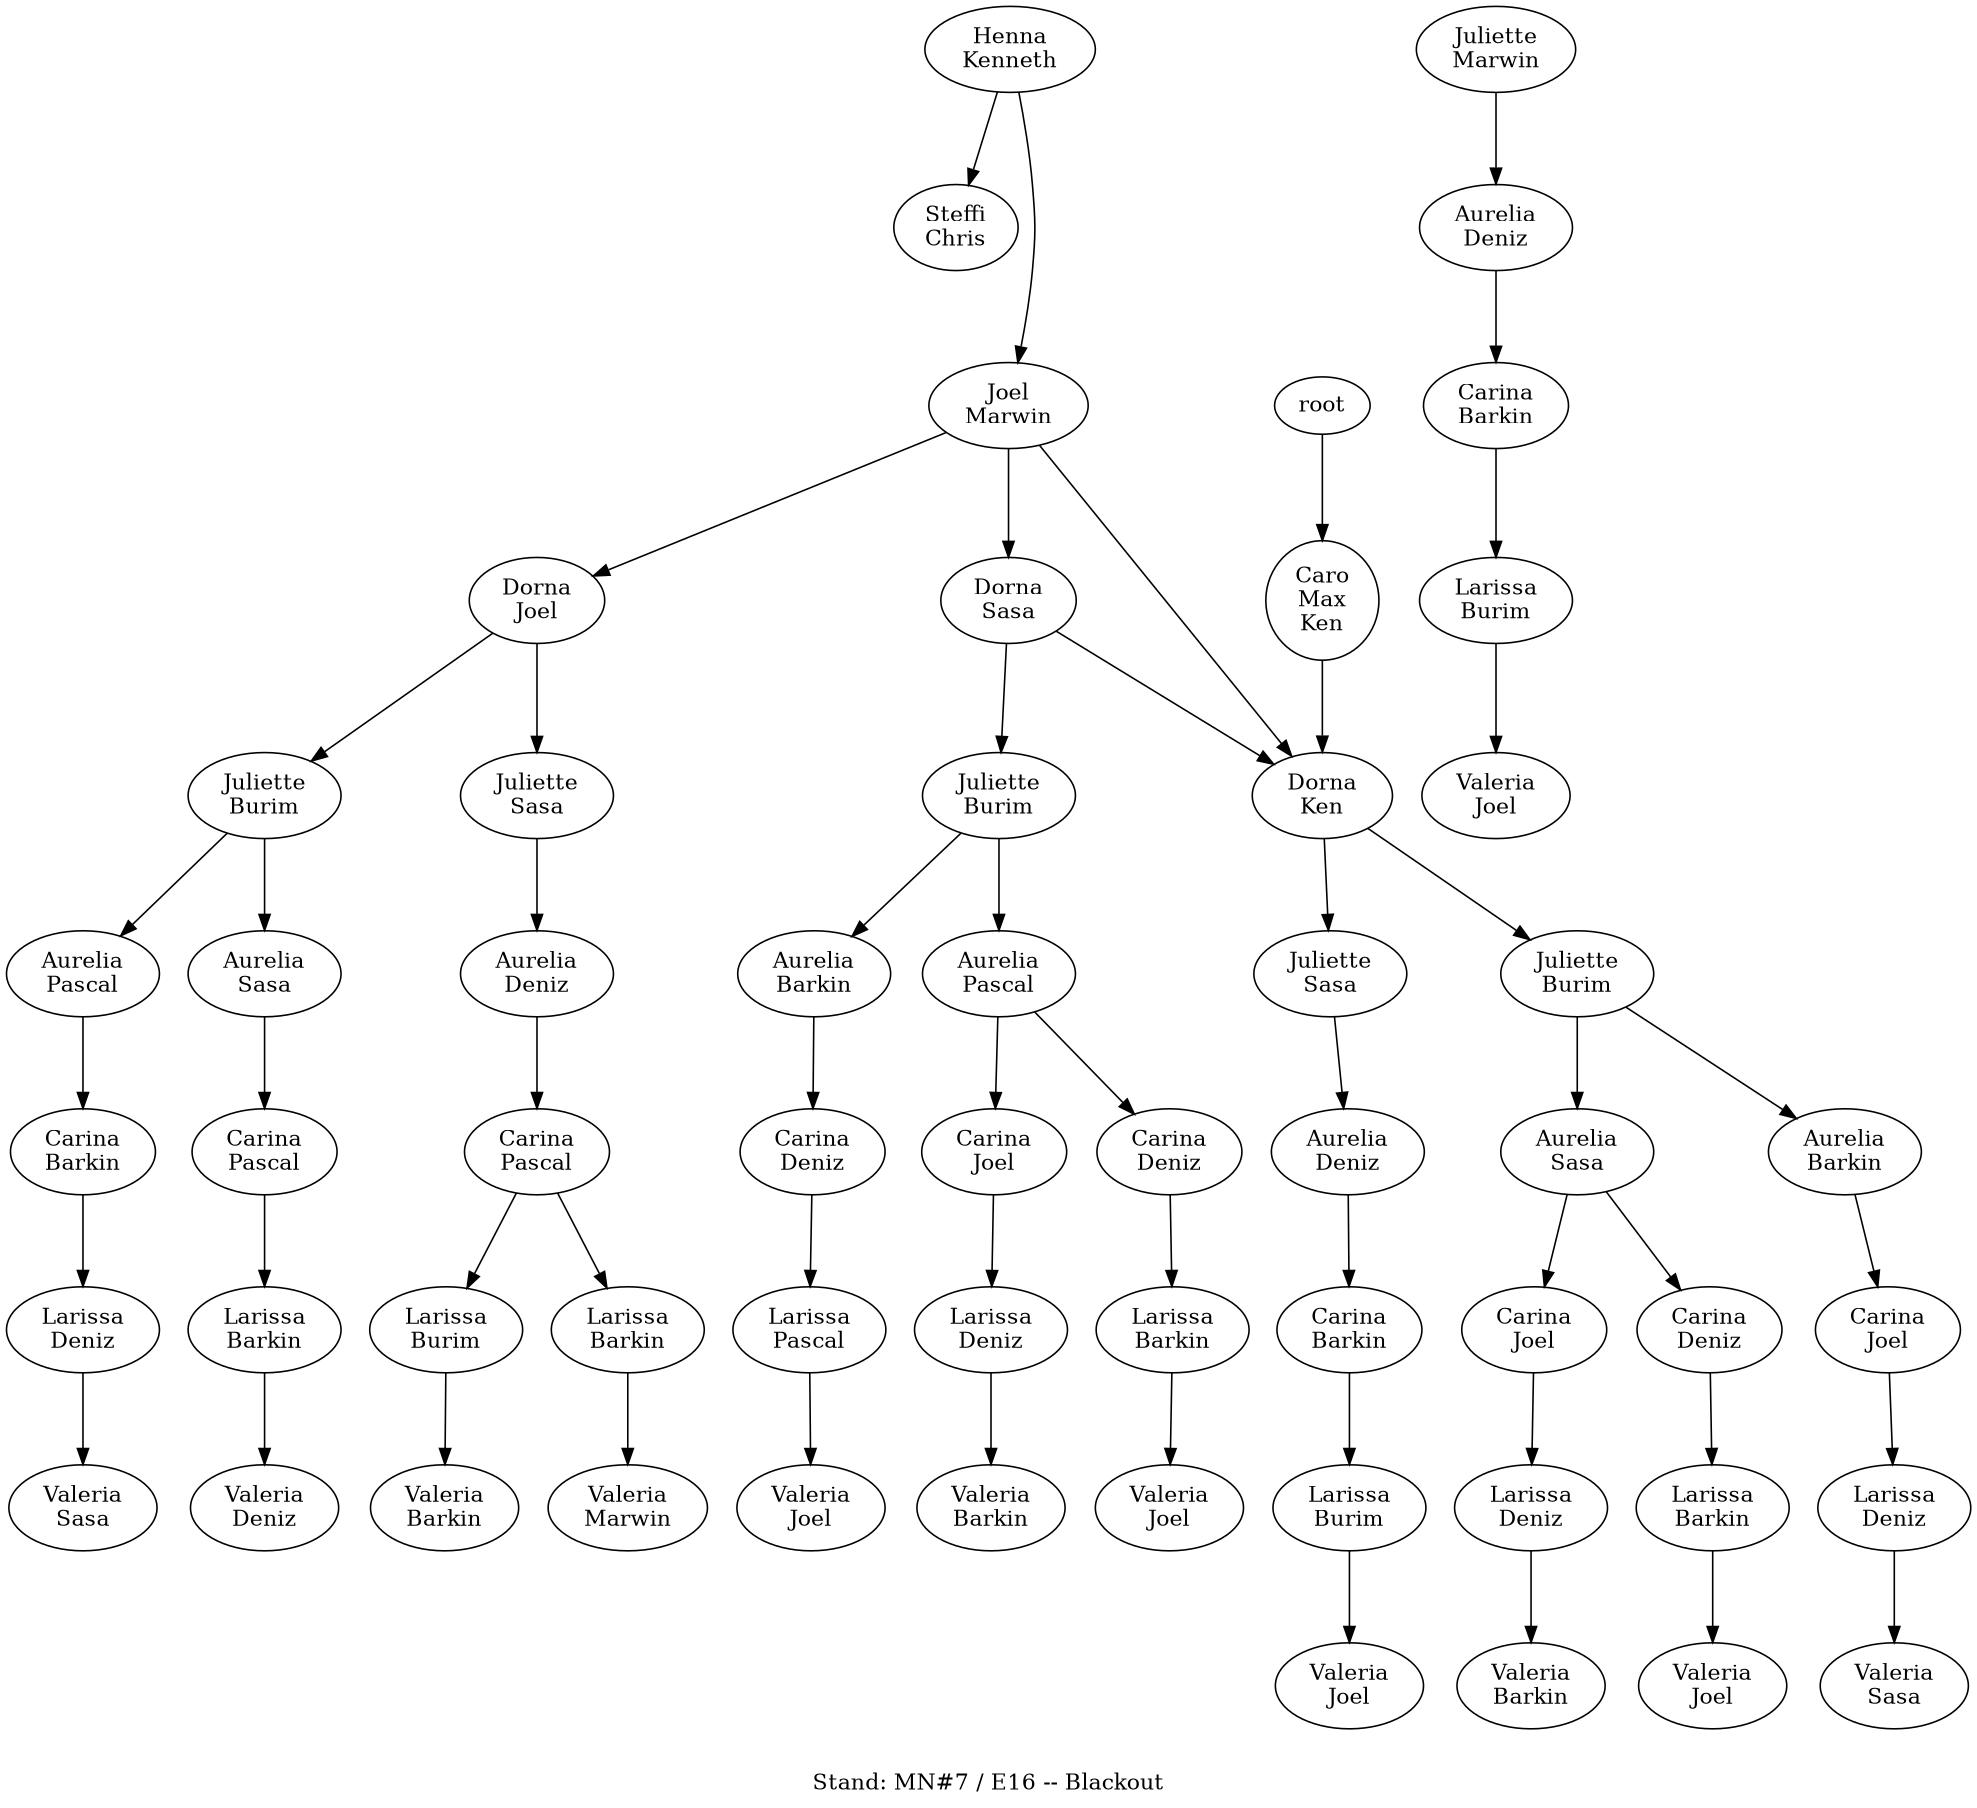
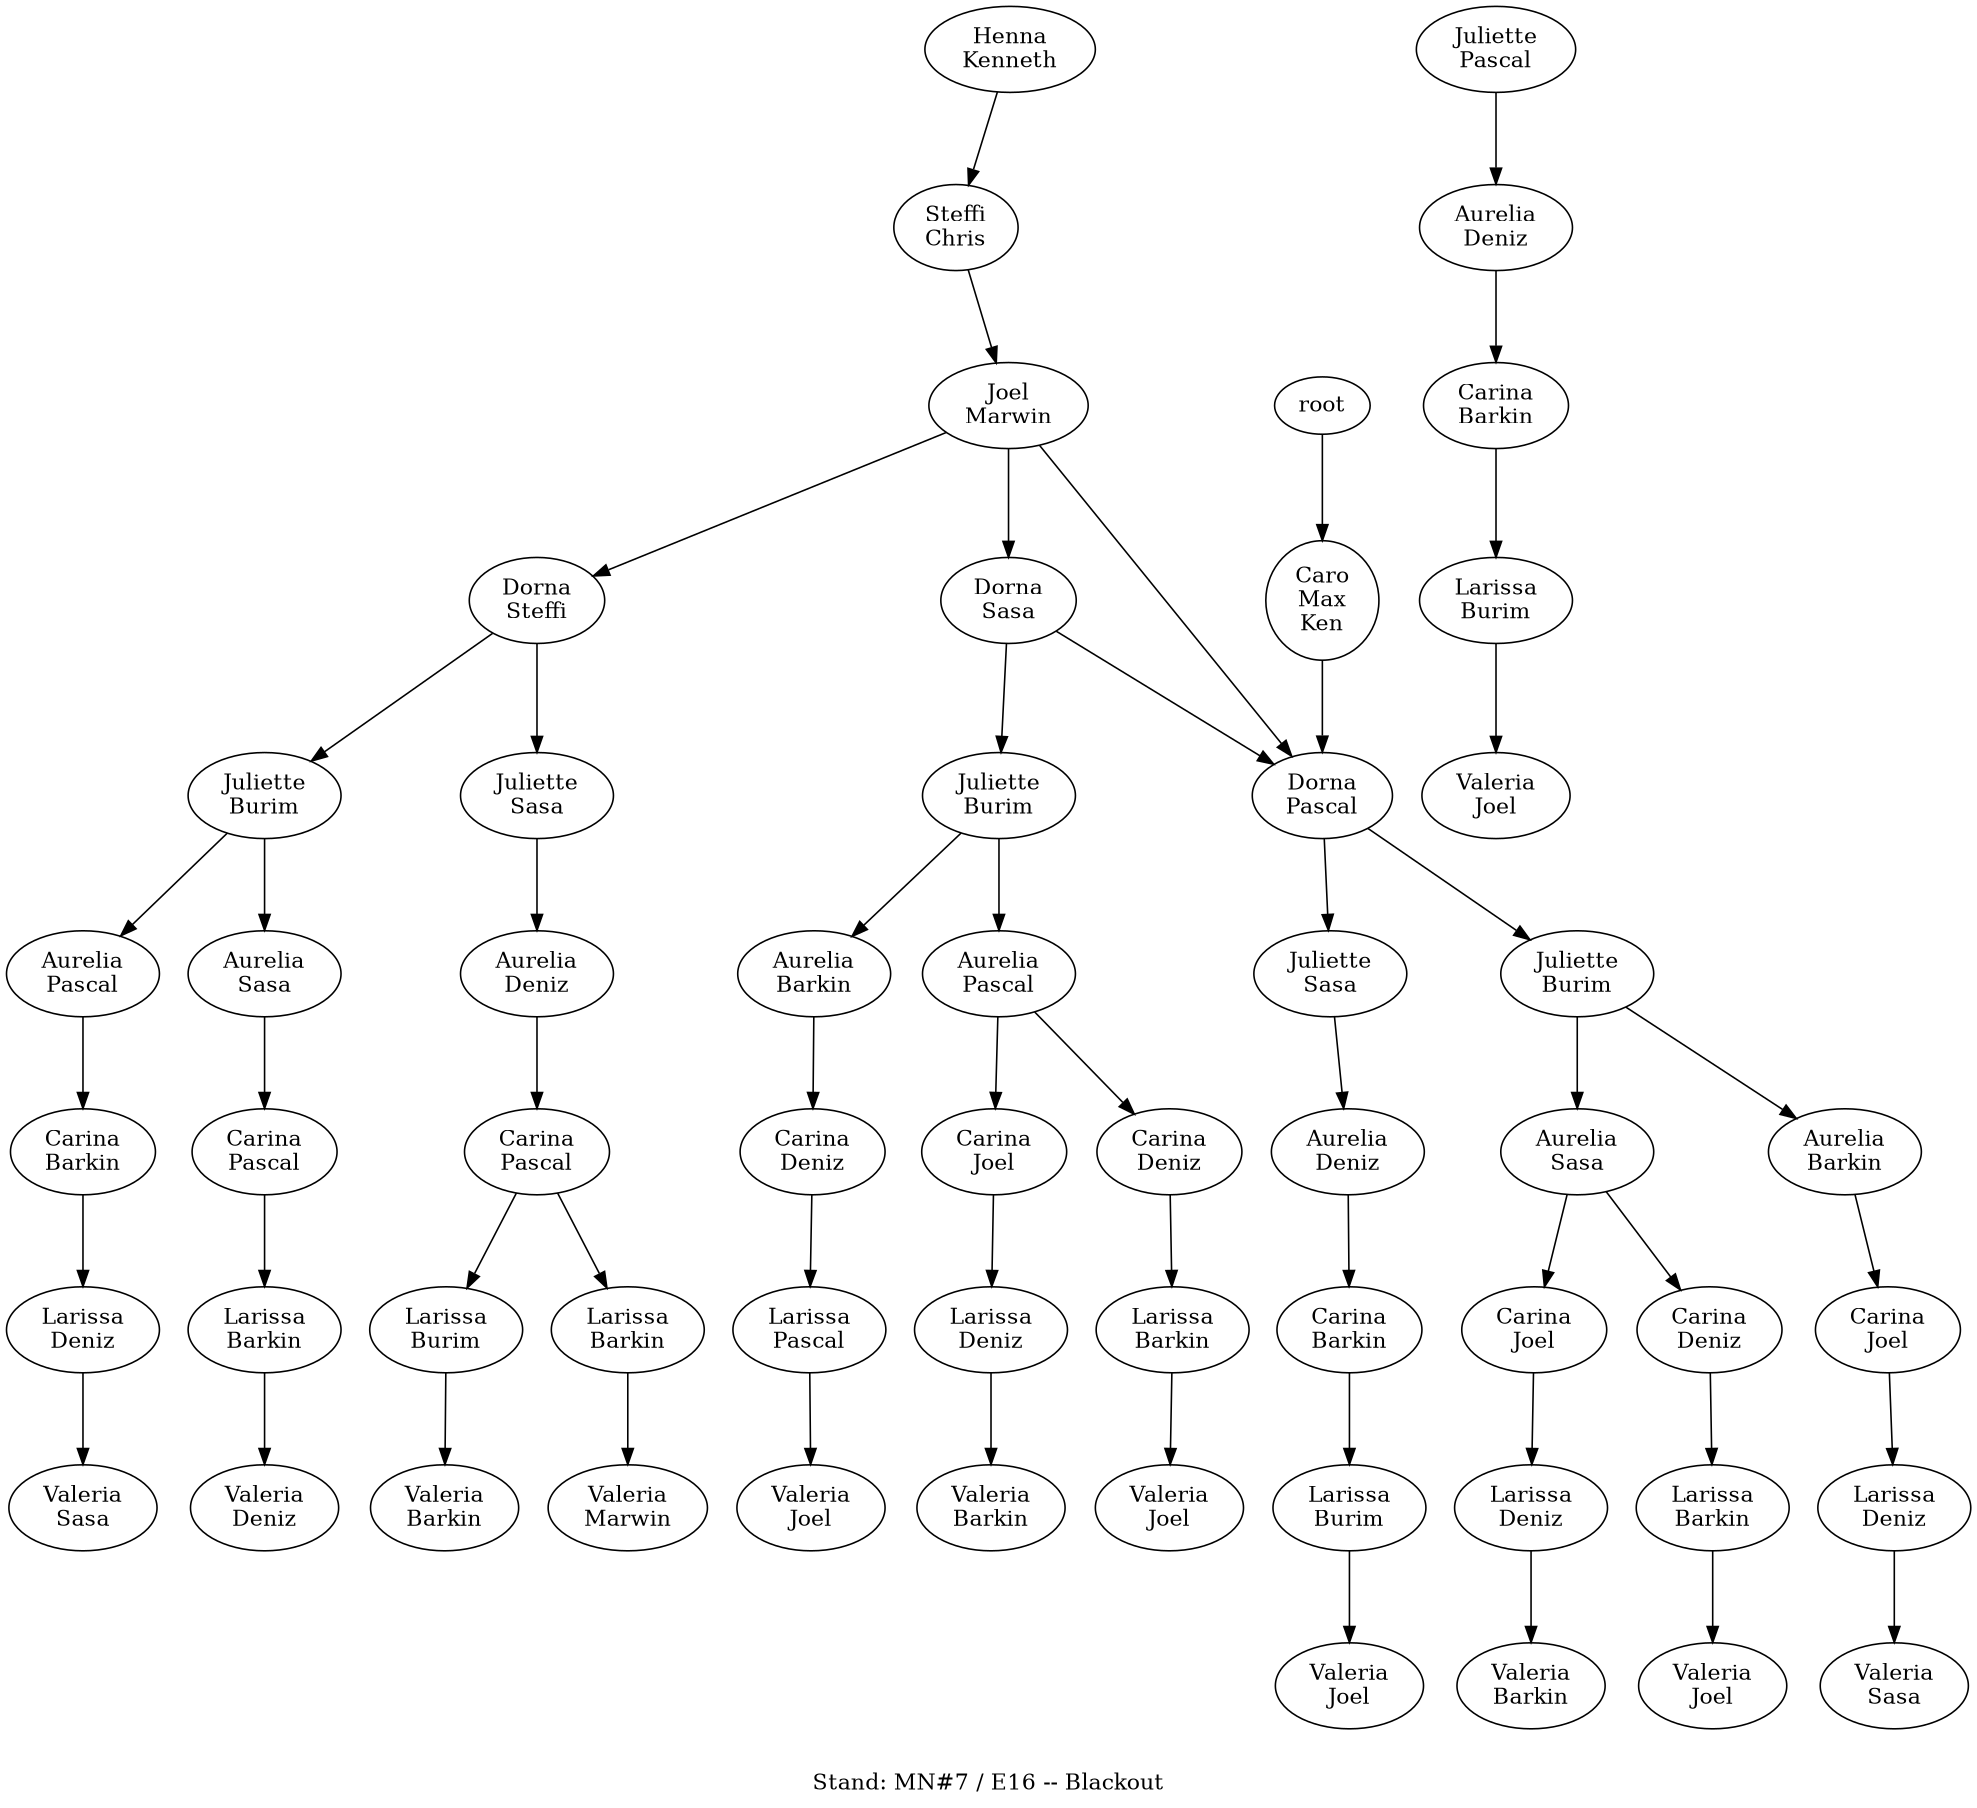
(1496, 49) -> (1496, 49)
(1035, 219) -> (980, 308)
(537, 600) -> (537, 600)
(1322, 796) -> (1322, 796)
